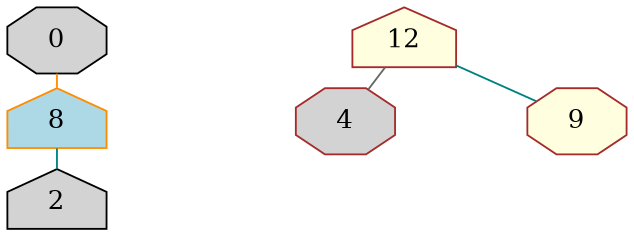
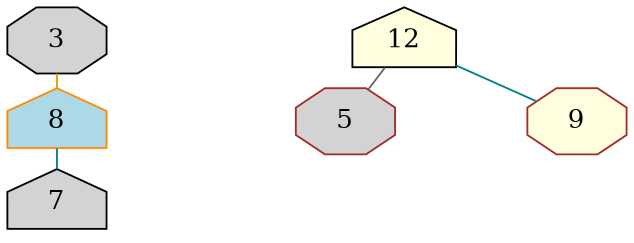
(57, 40) -> (57, 40)
(404, 40) -> (404, 40)
(345, 121) -> (345, 121)
(57, 202) -> (57, 202)
